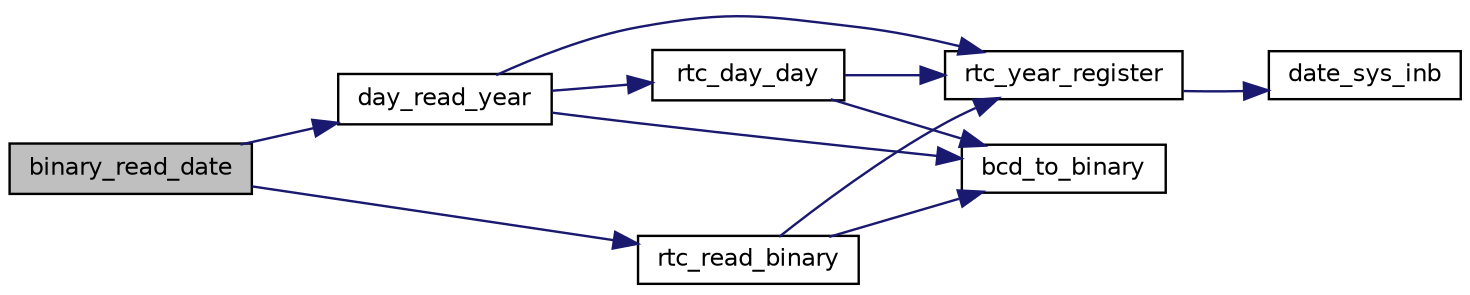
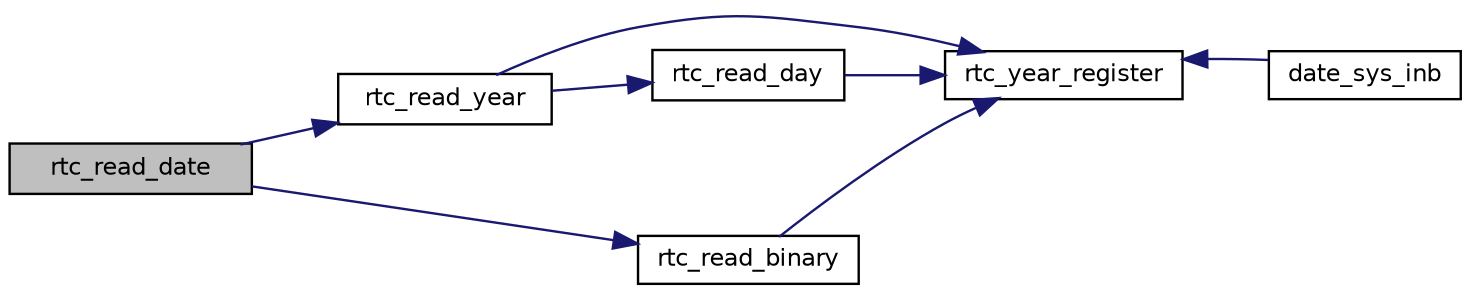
(748, 75) -> (748, 75)
(1213, 91) -> (1238, 59)
(445, 99) -> (445, 99)
(131, 169) -> (131, 169)
(1064, 169) -> none
